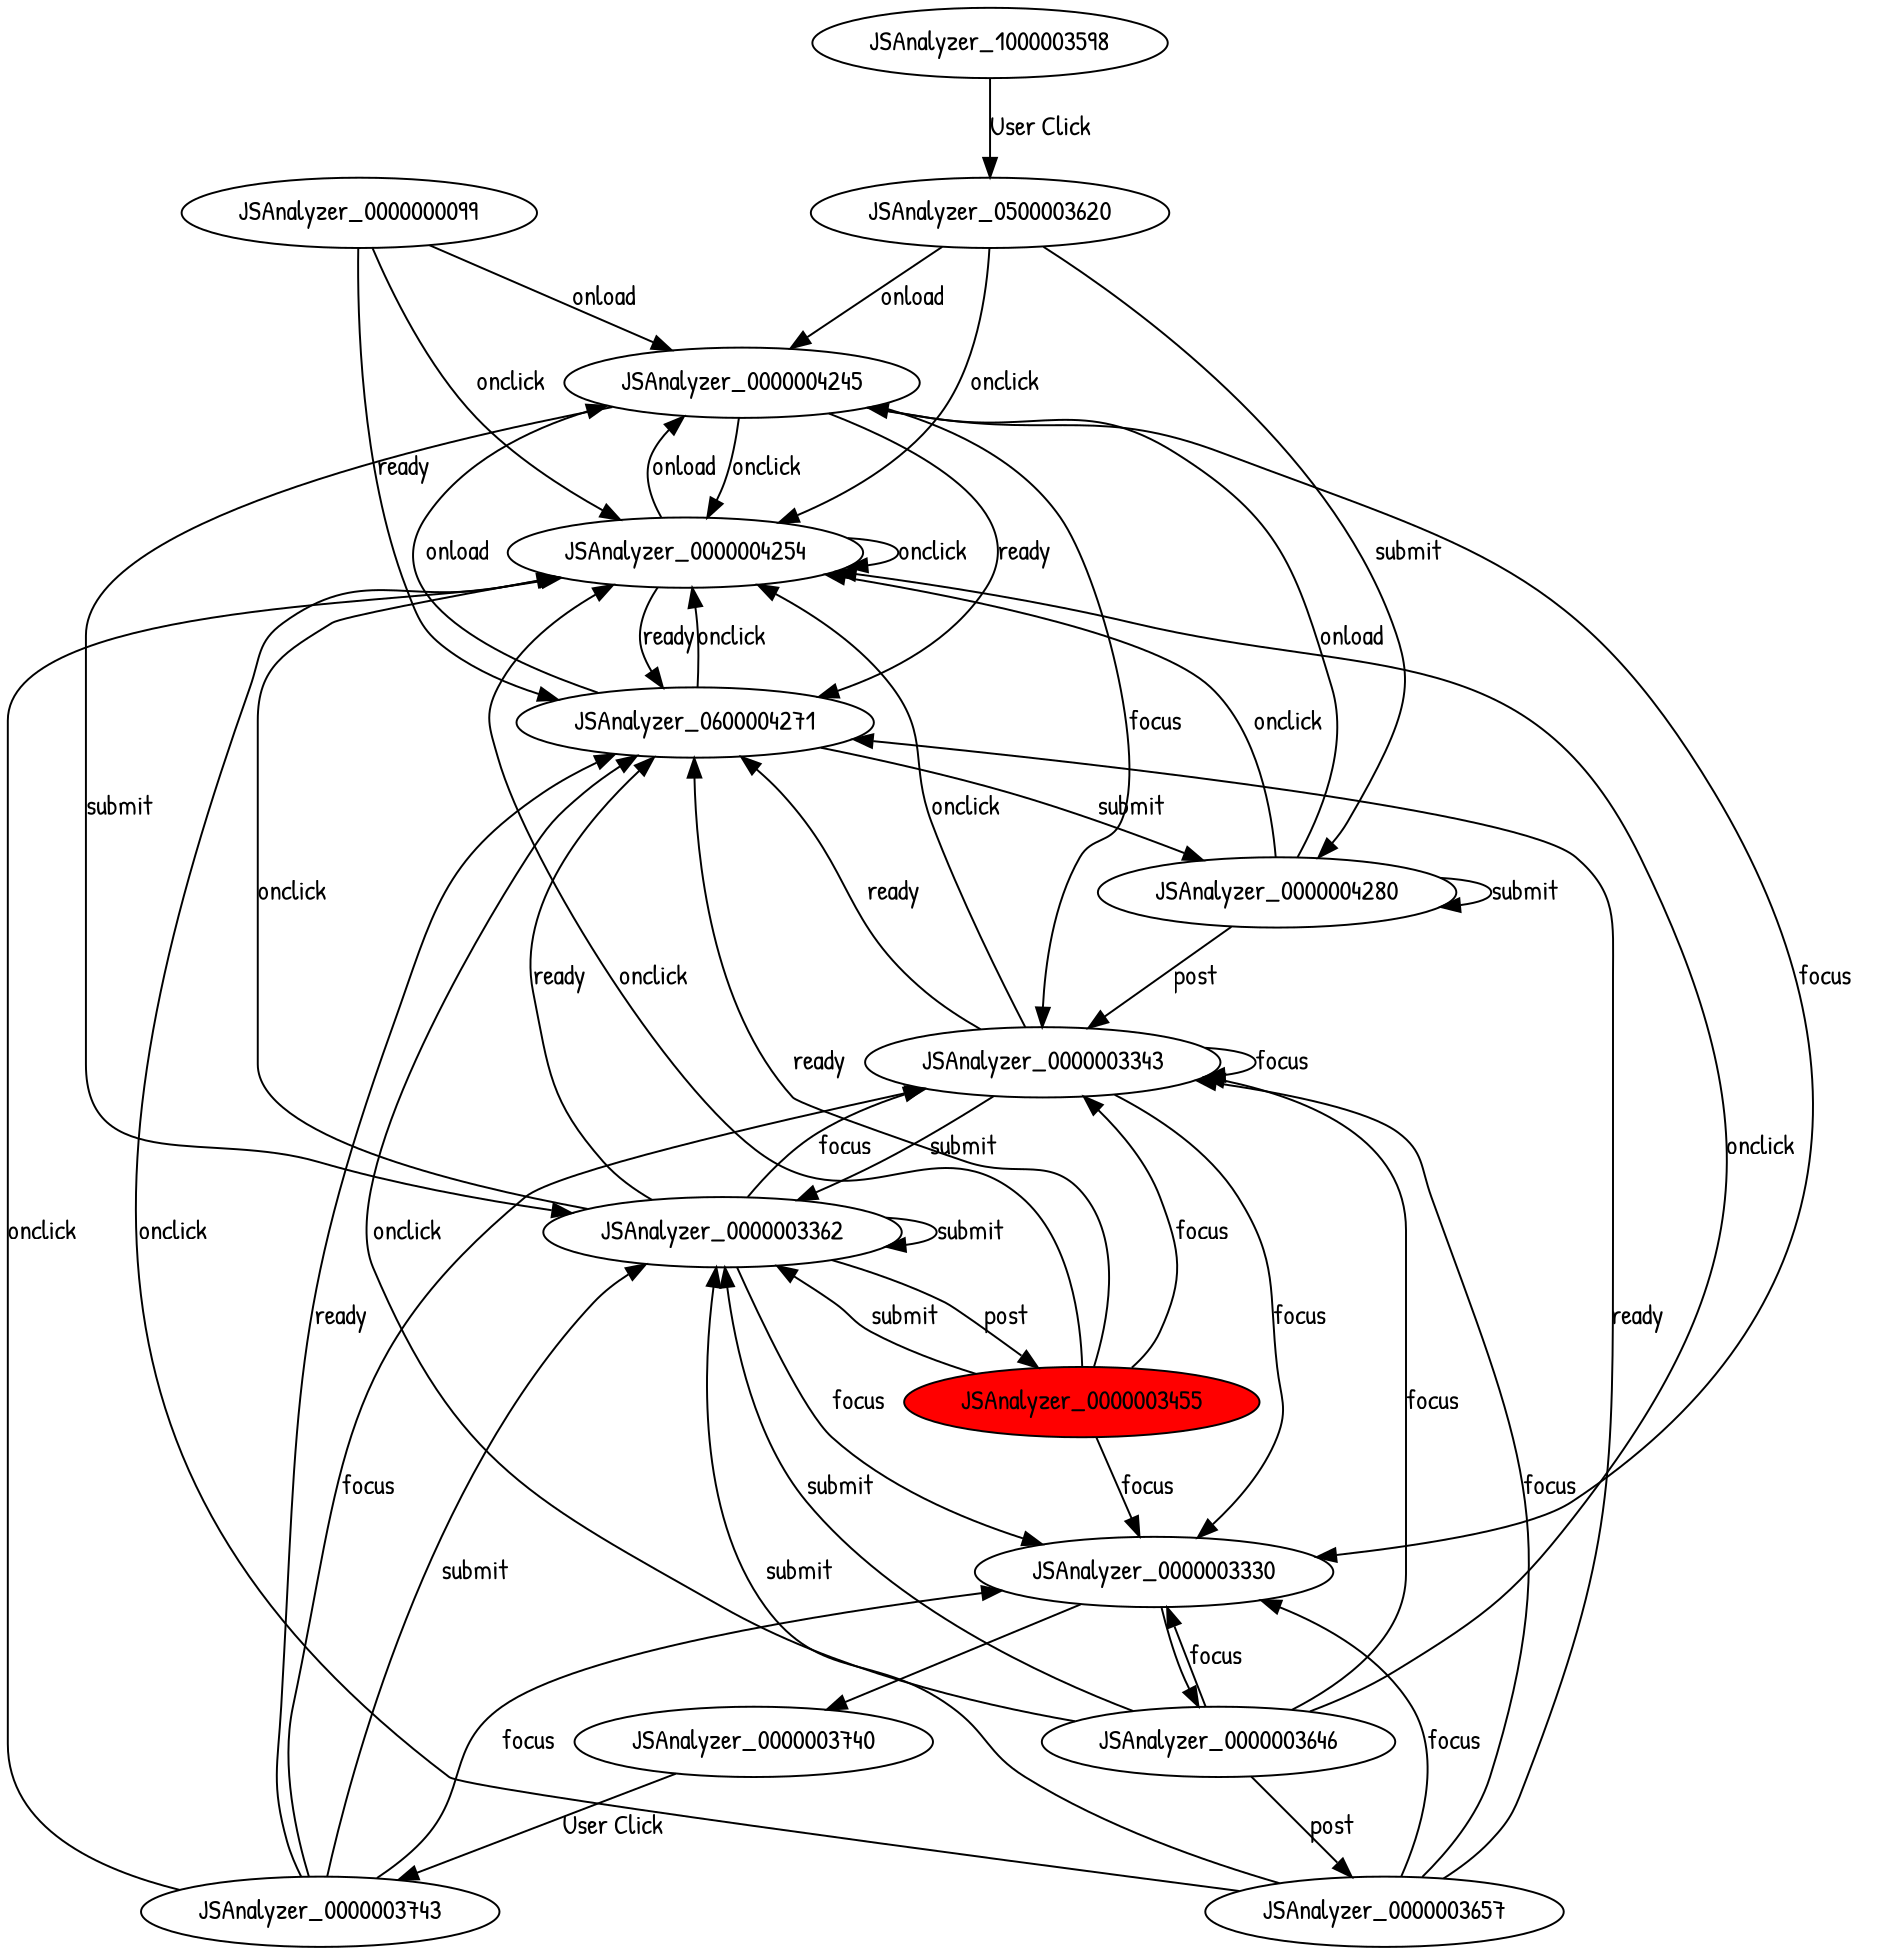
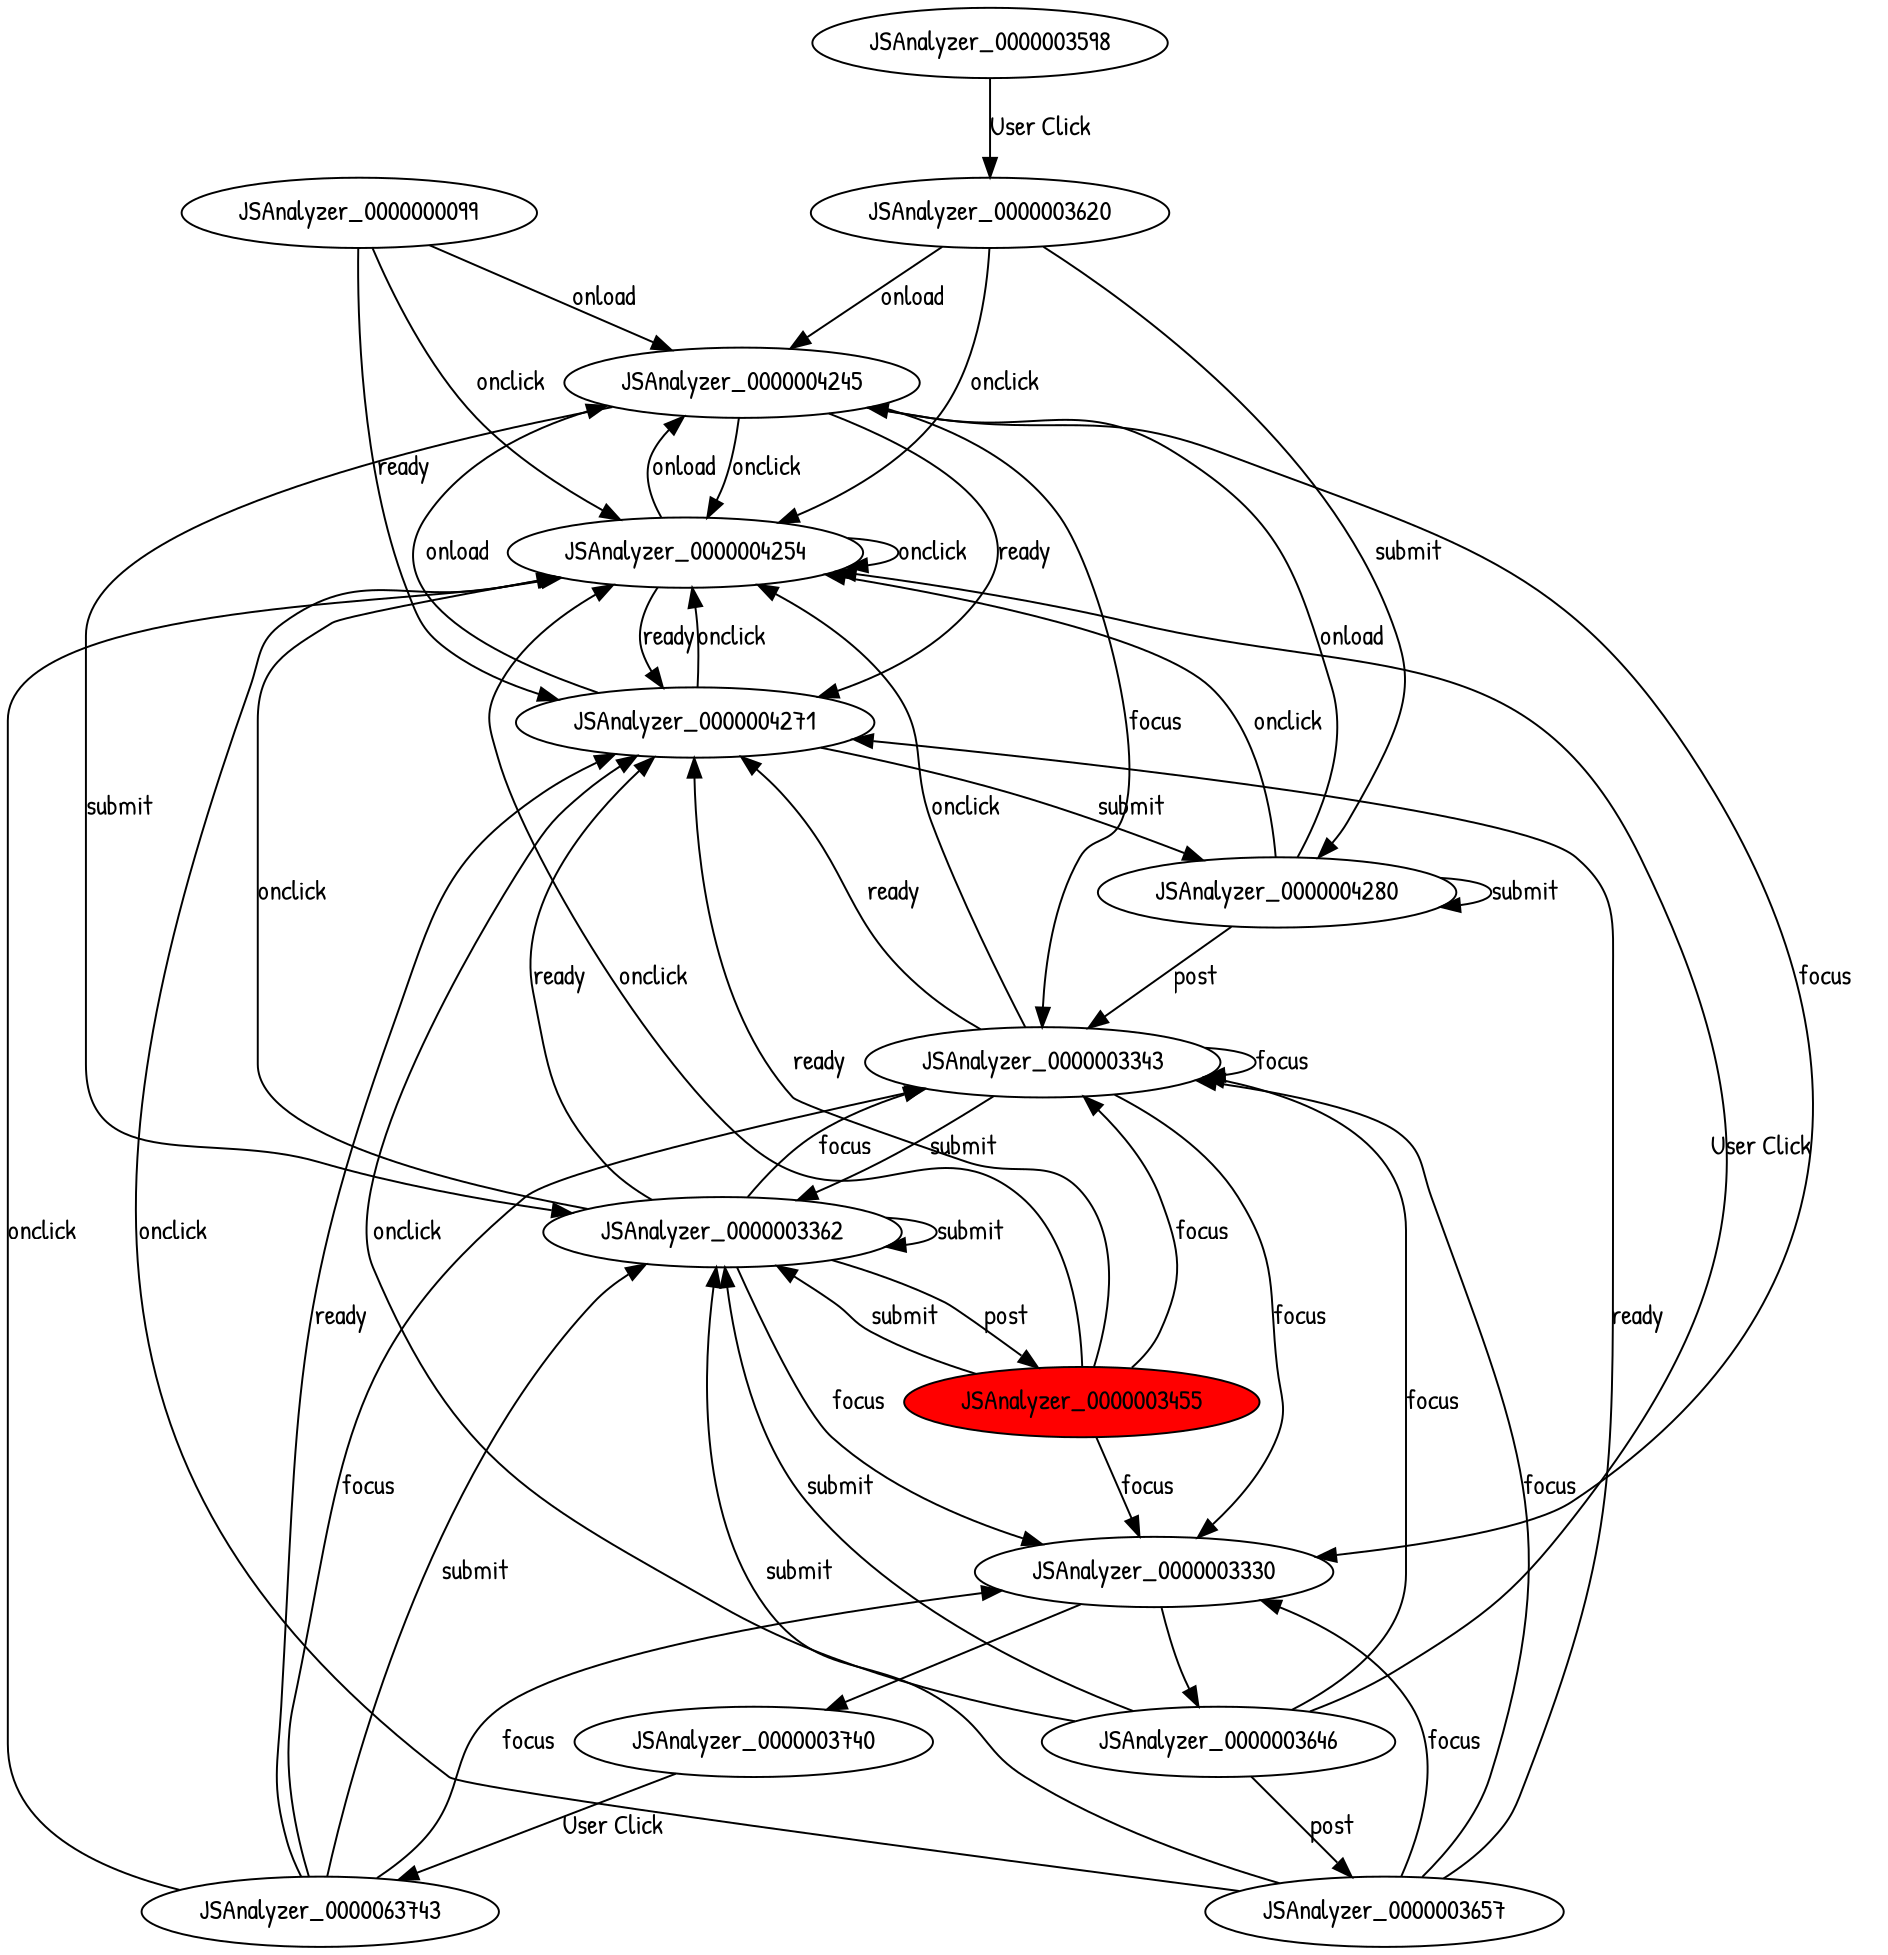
(990, 43) -> (990, 43)
(990, 213) -> (990, 213)
(695, 723) -> (695, 723)
(1761, 1147) -> (1761, 1147)
(1190, 1666) -> none
(320, 1912) -> (320, 1912)
